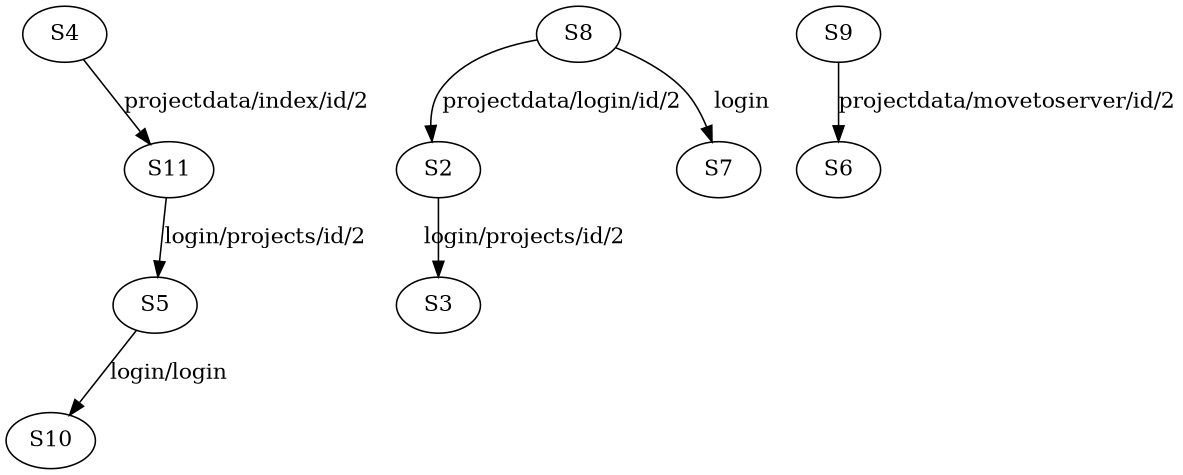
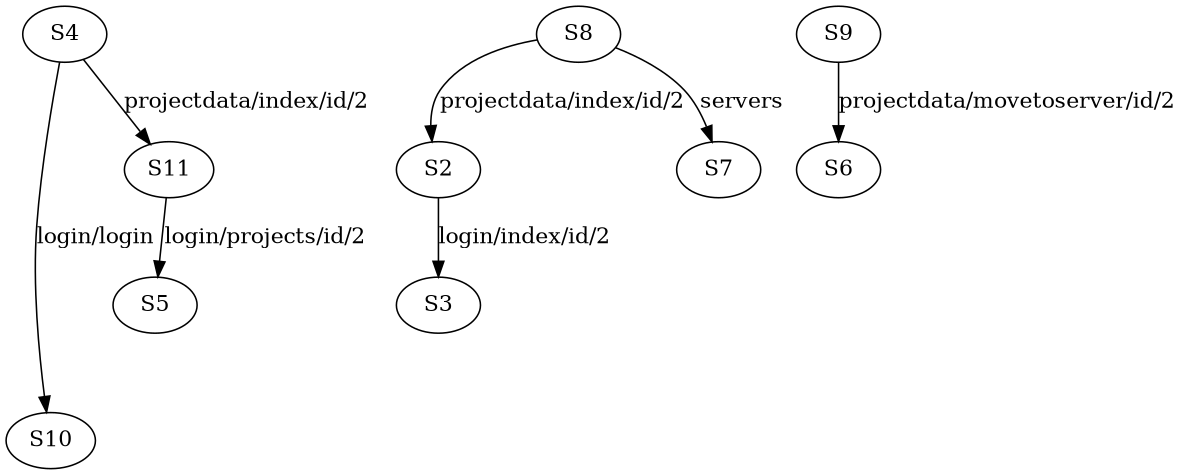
(562, 102) -> (562, 102)
(742, 102) -> (742, 102)
(525, 237) -> (525, 237)
(108, 366) -> (37, 229)
